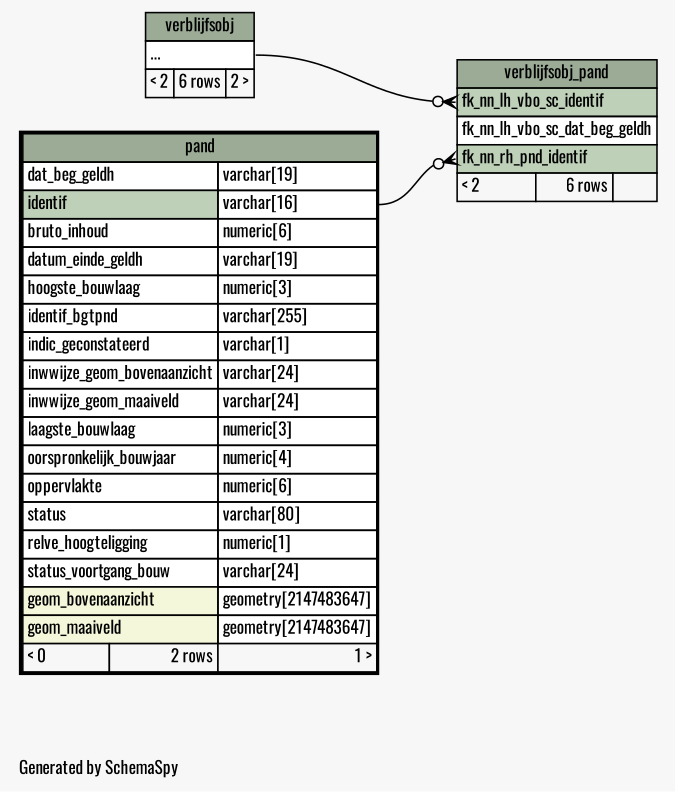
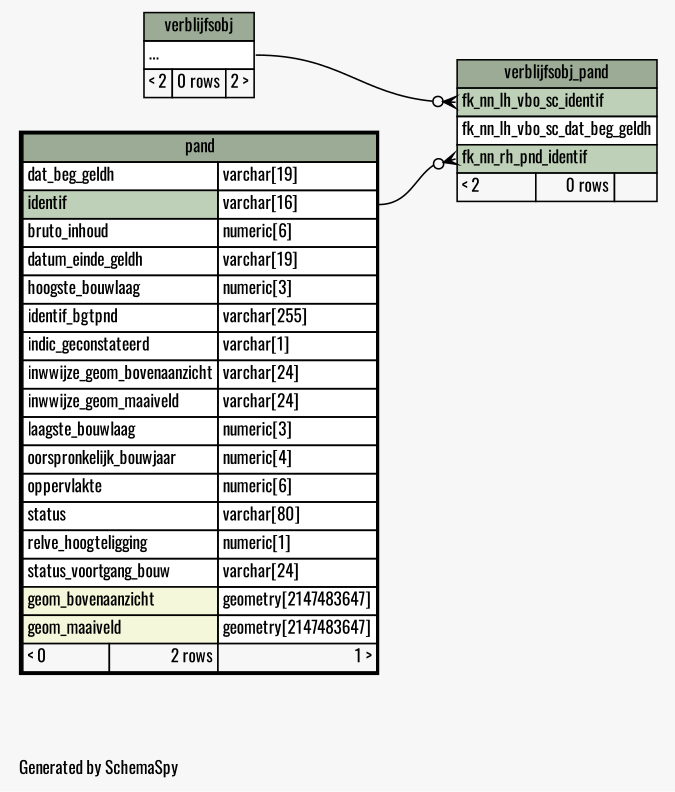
(200, 83) -> (199, 83)
(587, 186) -> (588, 186)
